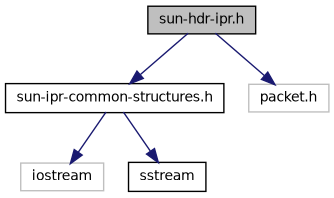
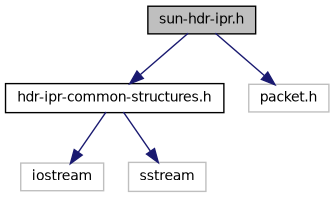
(115, 98) -> (115, 98)
(167, 177) -> (167, 177)
